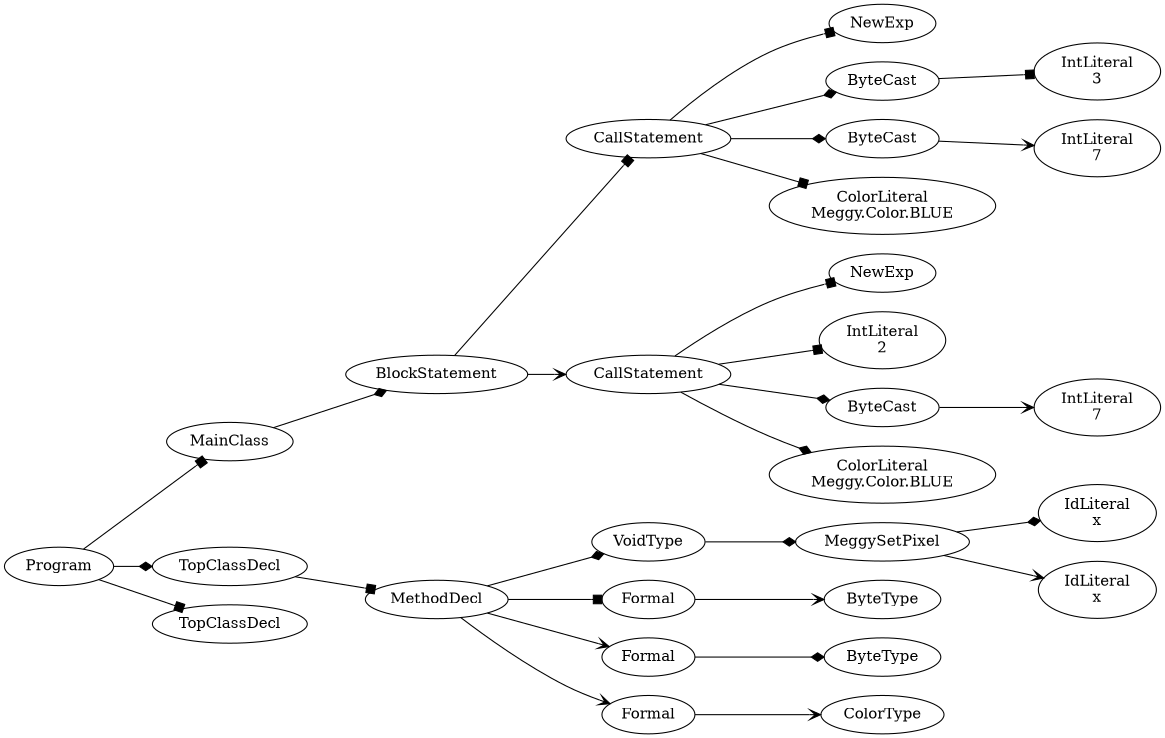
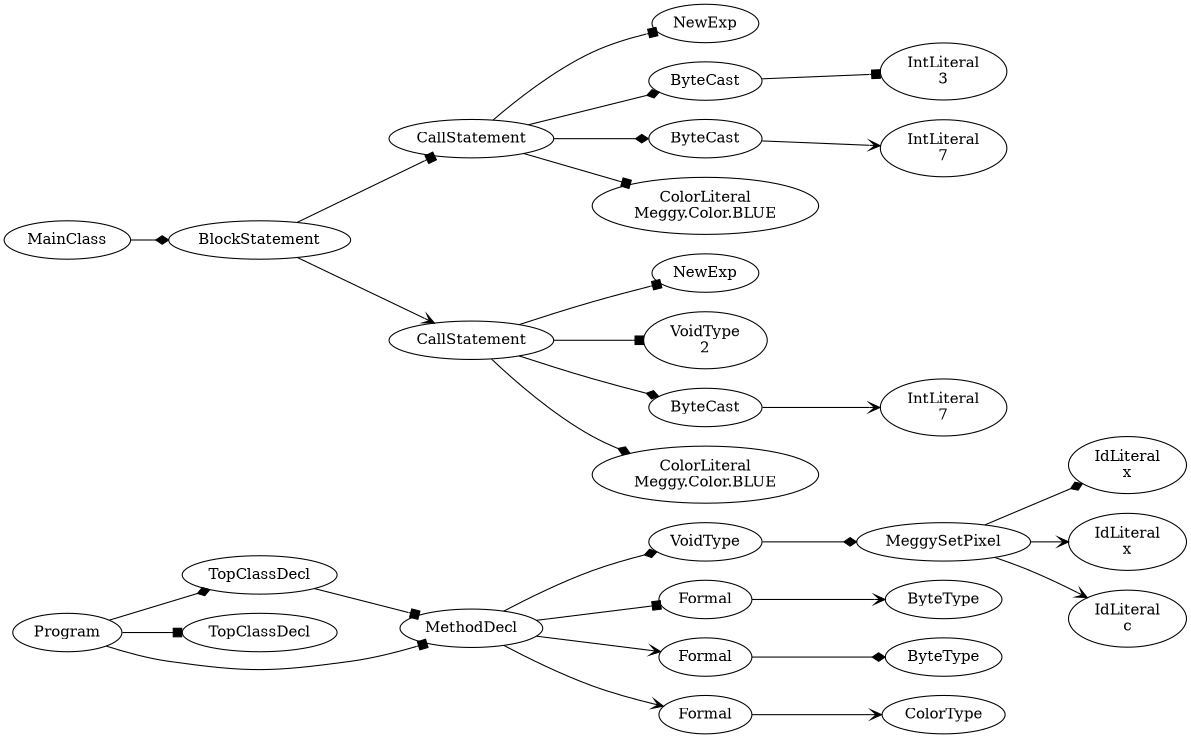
(882, 340) -> (705, 340)
(140, 507) -> (261, 670)
none -> (1127, 619)
